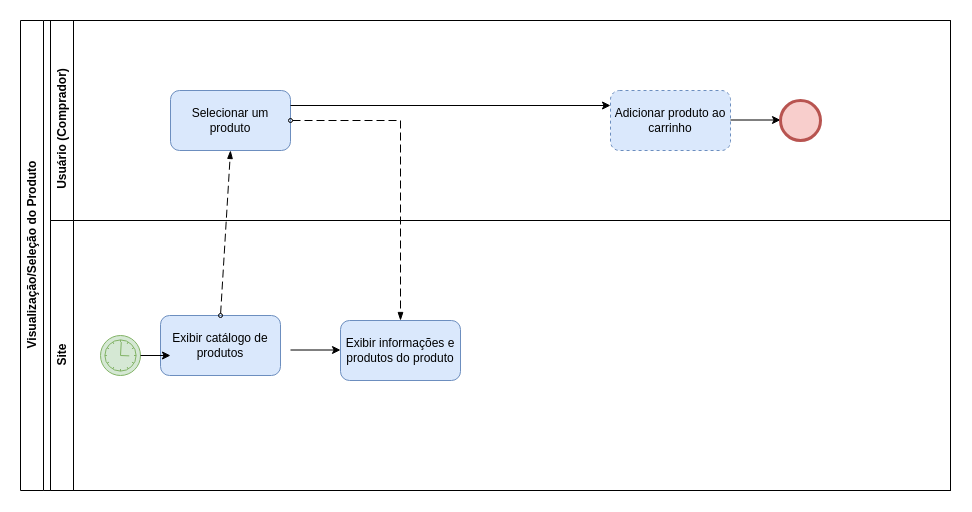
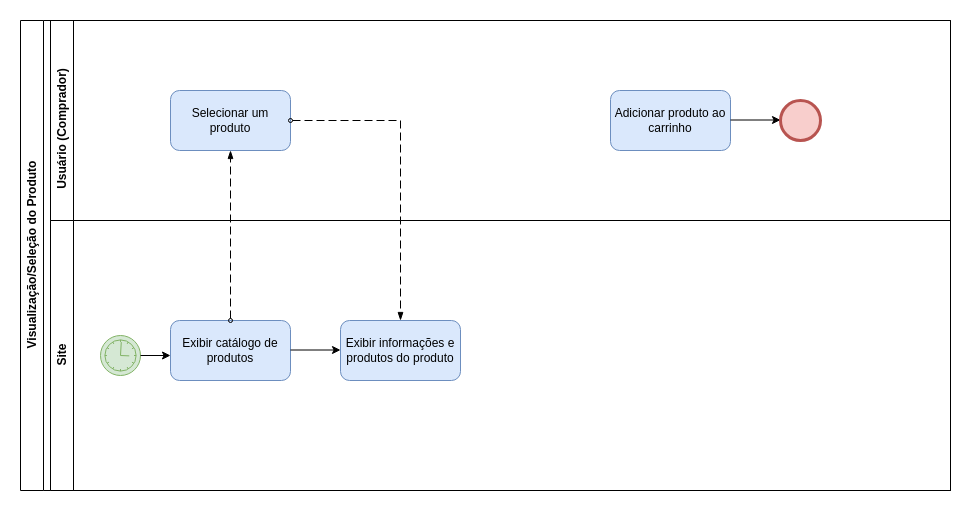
(447, 106) -> none
(671, 121) -> (671, 121)
(221, 346) -> (231, 351)
